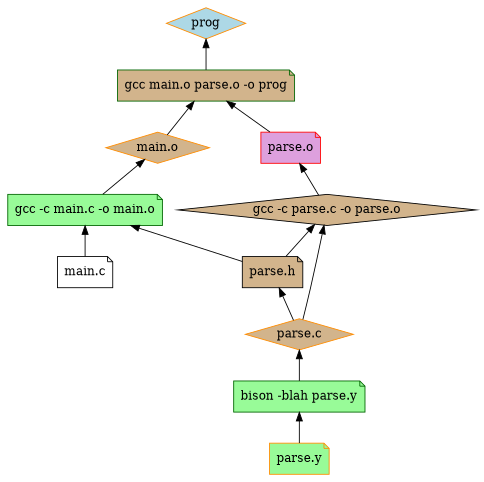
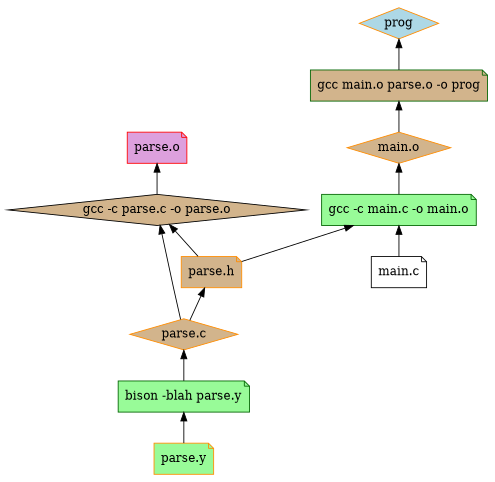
(252, 119) -> none
(273, 272) -> (211, 272)
